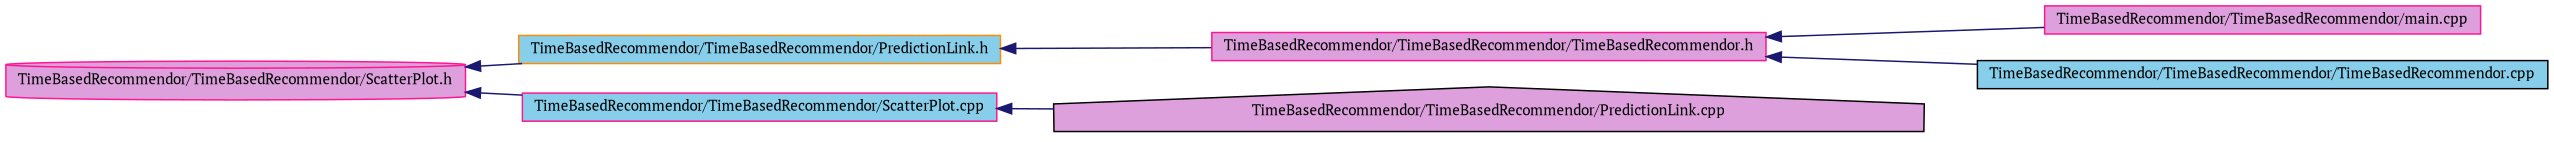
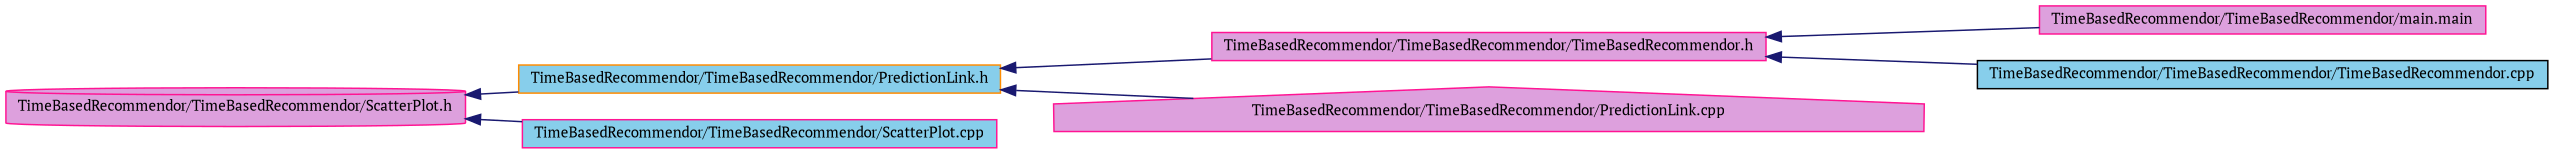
(2263, 20) -> (2263, 20)
(1033, 109) -> (1105, 94)
(1489, 112) -> (1489, 112)
